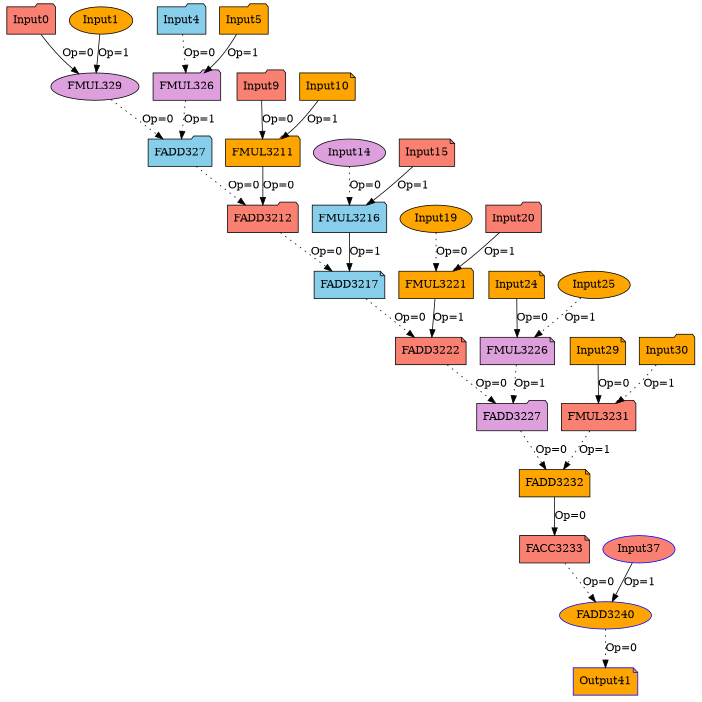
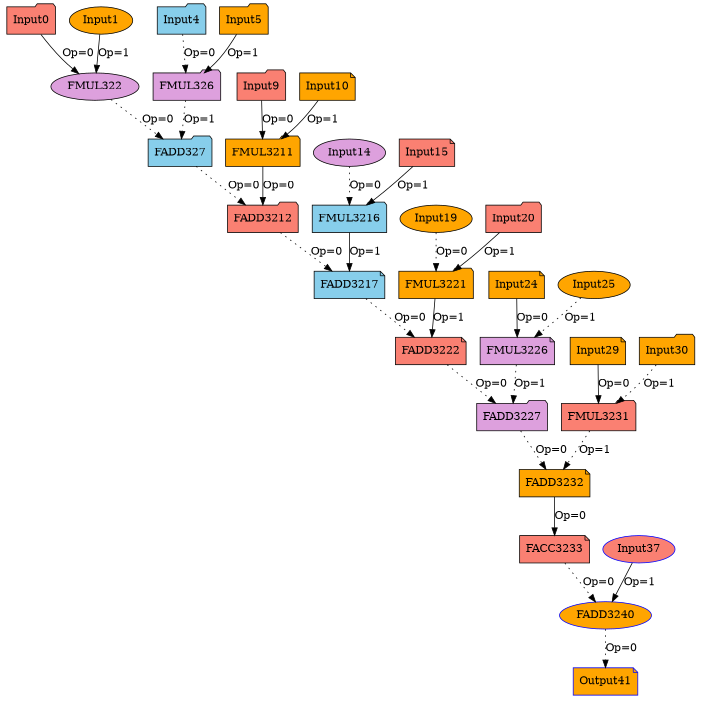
(95, 87) -> (95, 87)
